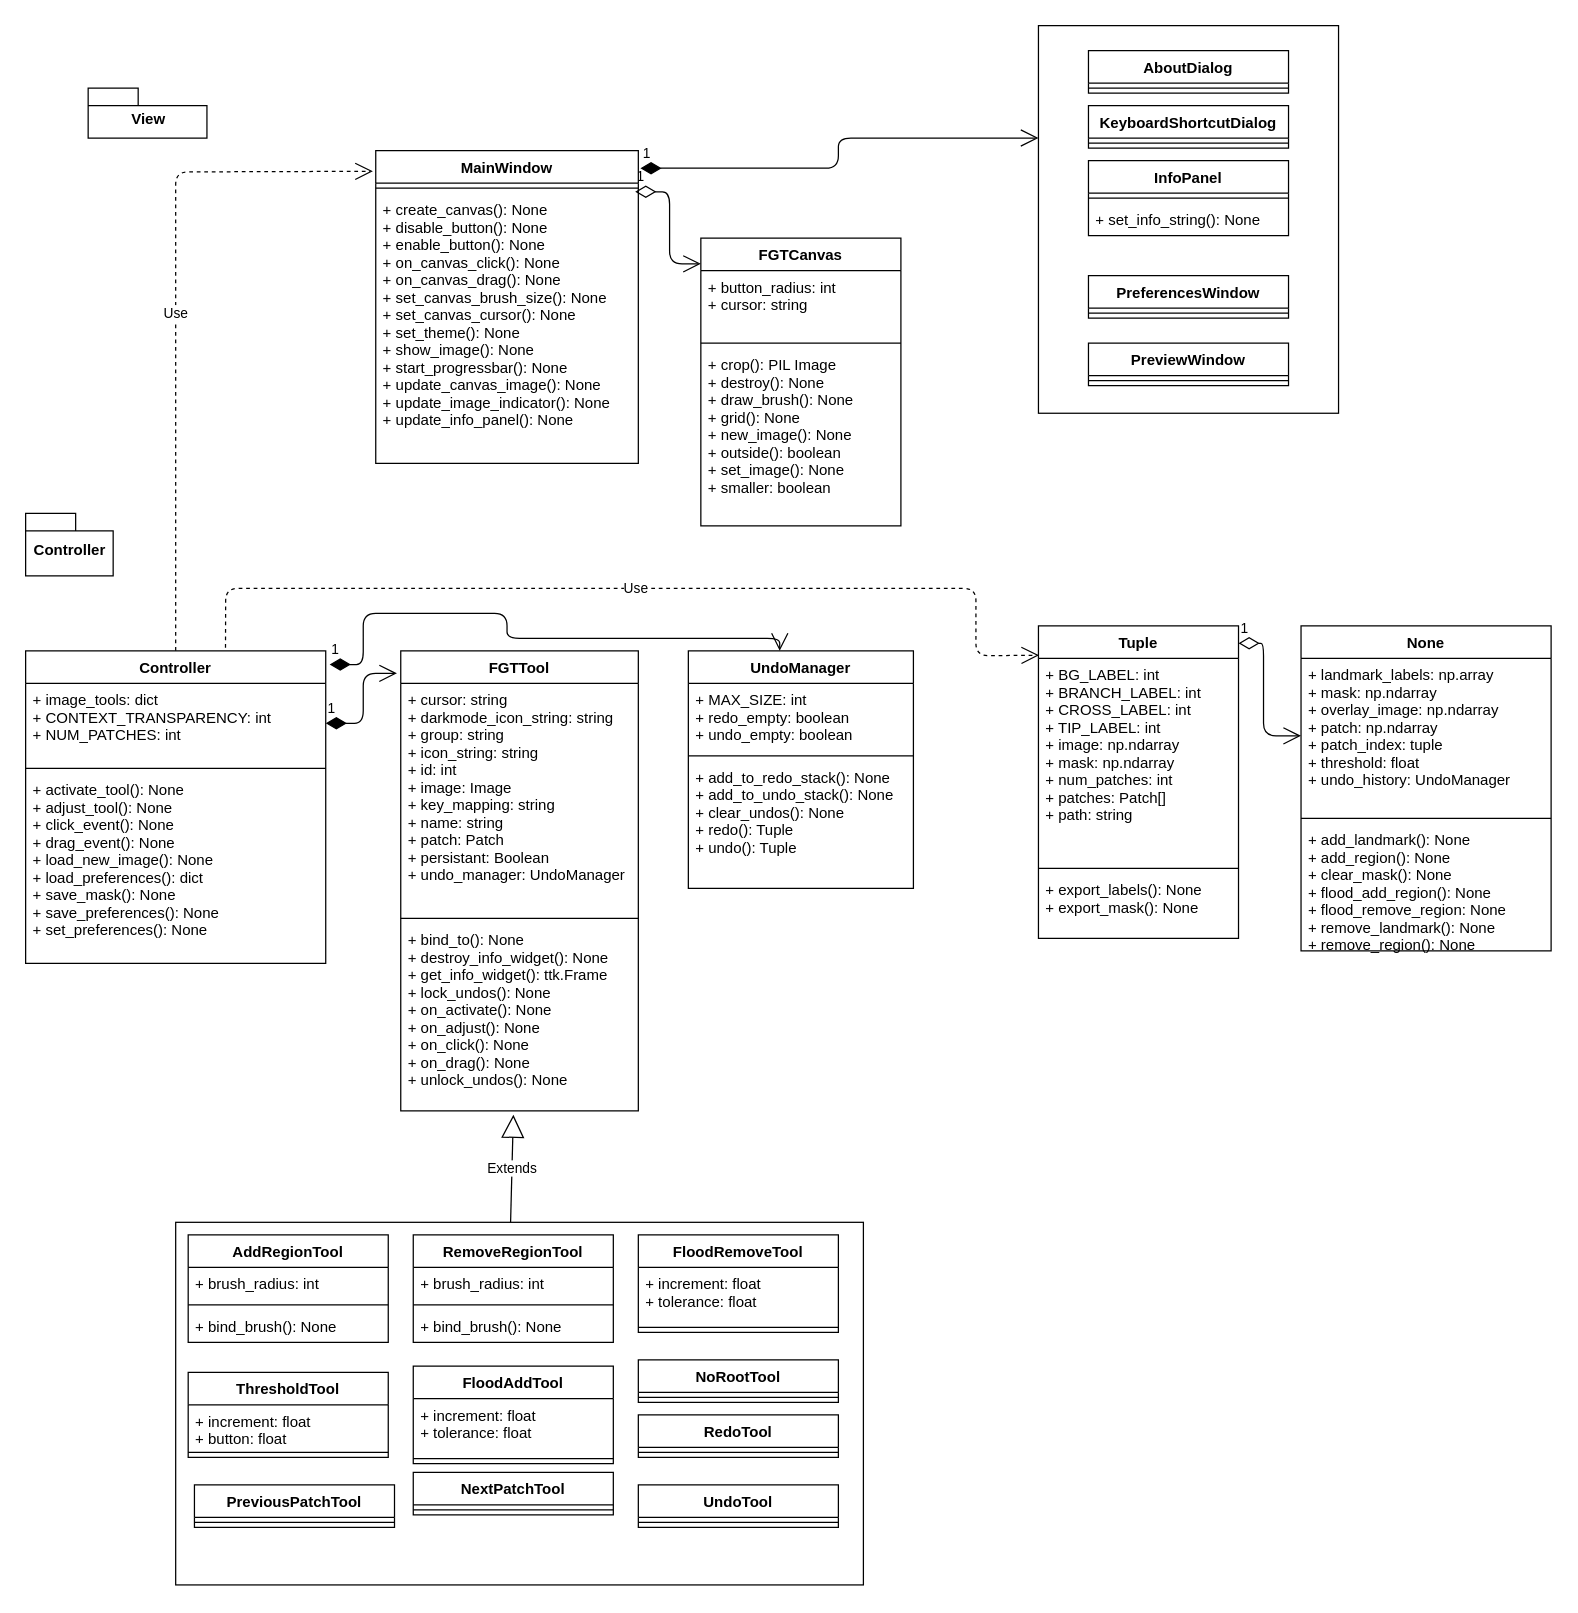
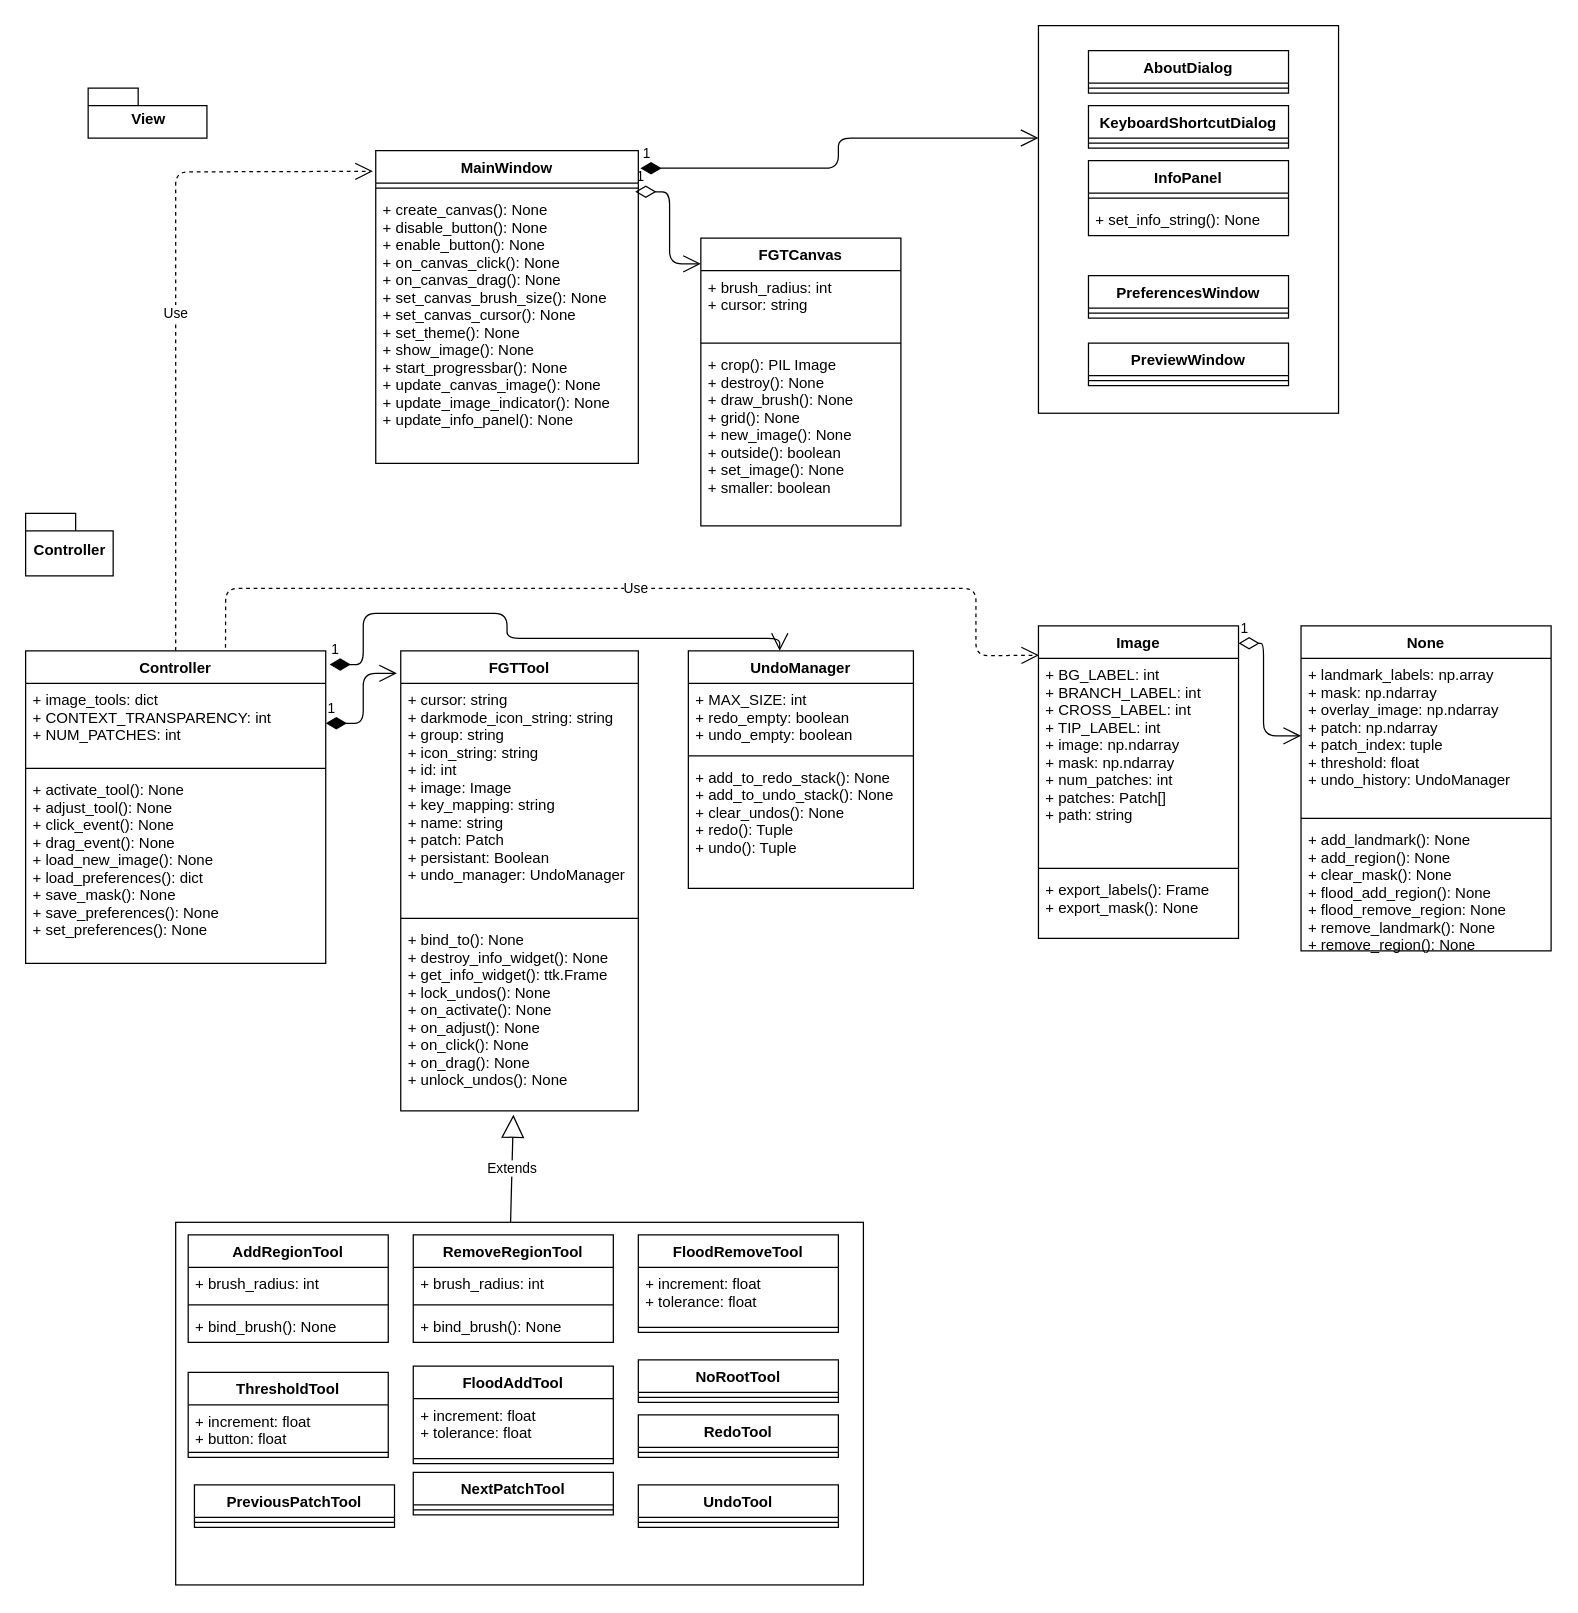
(782, 288) -> (778, 288)
(1138, 643) -> (1138, 643)
(1132, 890) -> (1136, 890)
